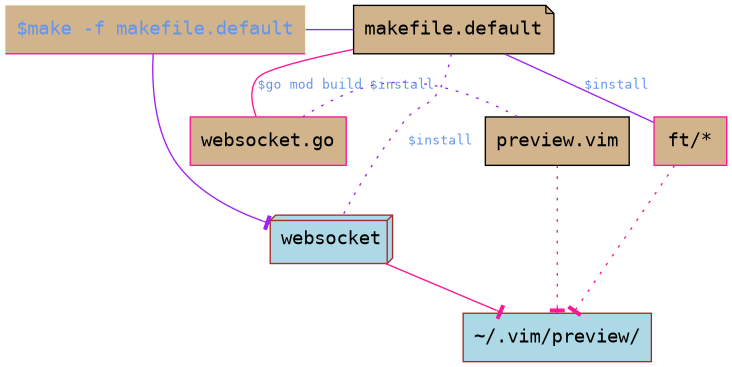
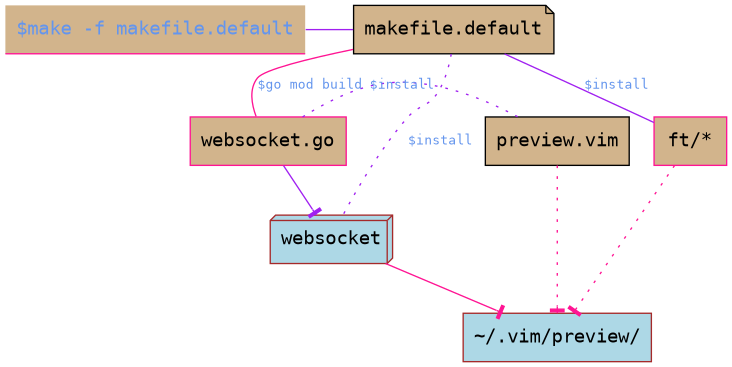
(175, 160) -> (298, 187)
